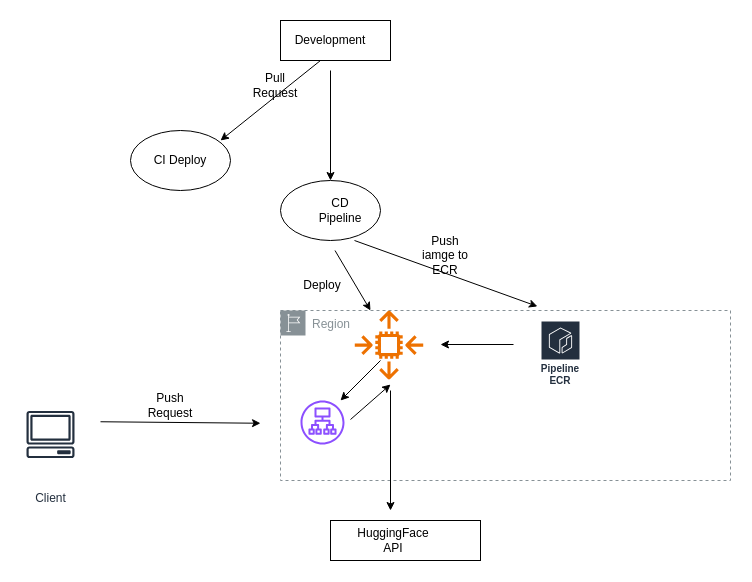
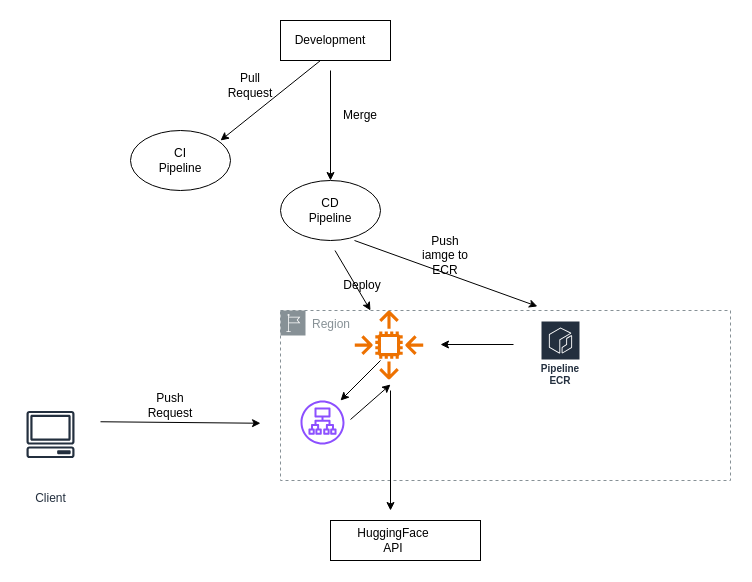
(276, 86) -> (251, 86)
none -> (361, 116)
(181, 161) -> (181, 161)
(341, 211) -> (331, 211)
(323, 286) -> (363, 286)
